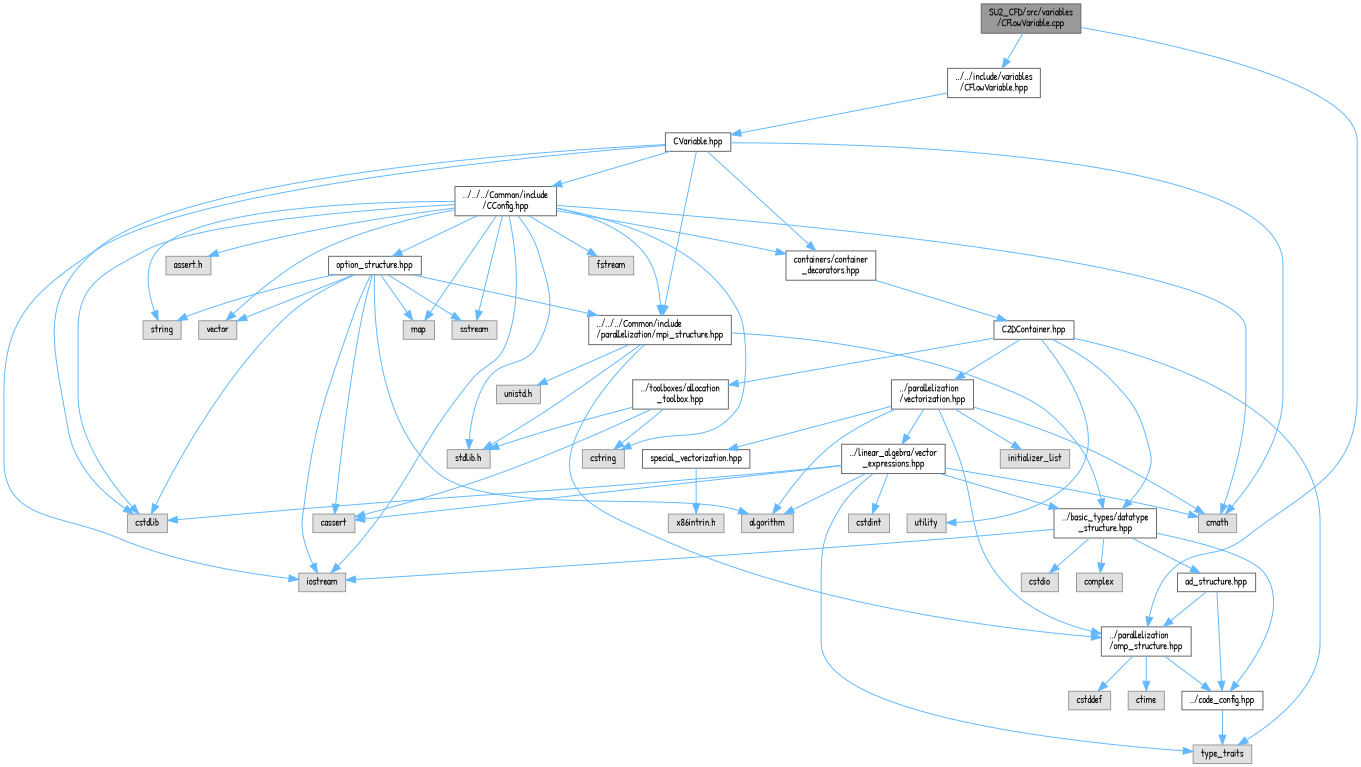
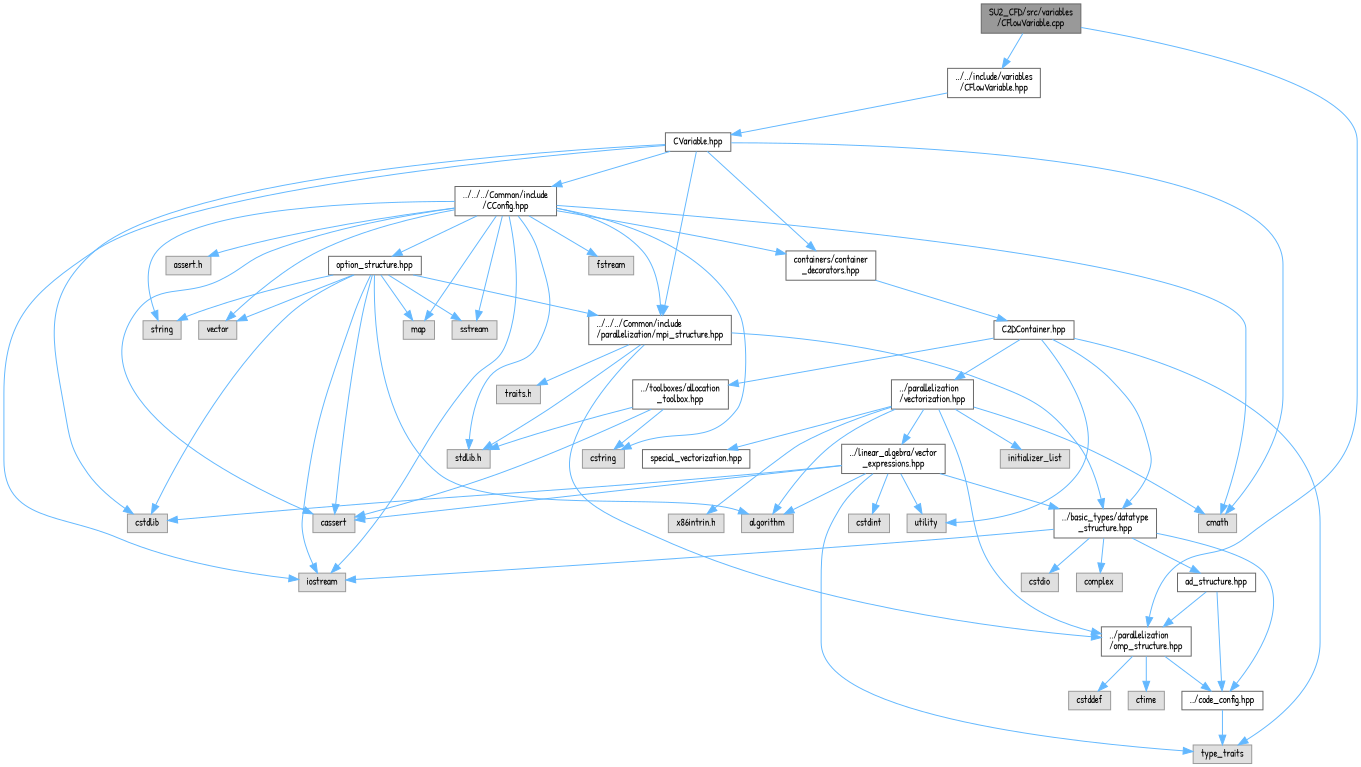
(150, 249) -> (168, 292)
(518, 394) -> (518, 394)
(696, 489) -> (797, 446)
(1073, 490) -> (909, 489)
